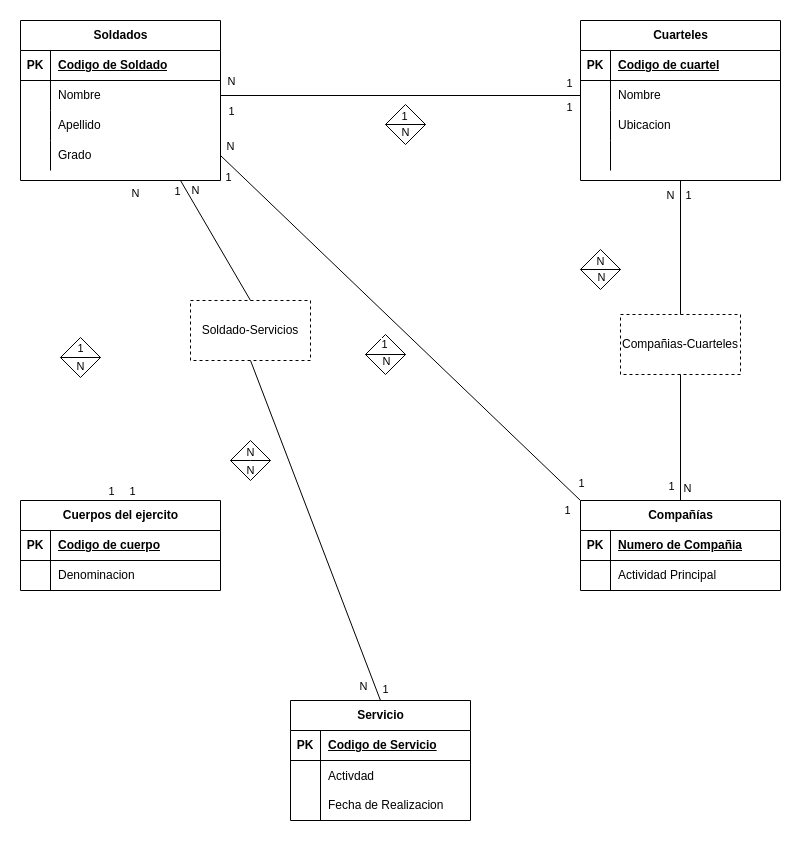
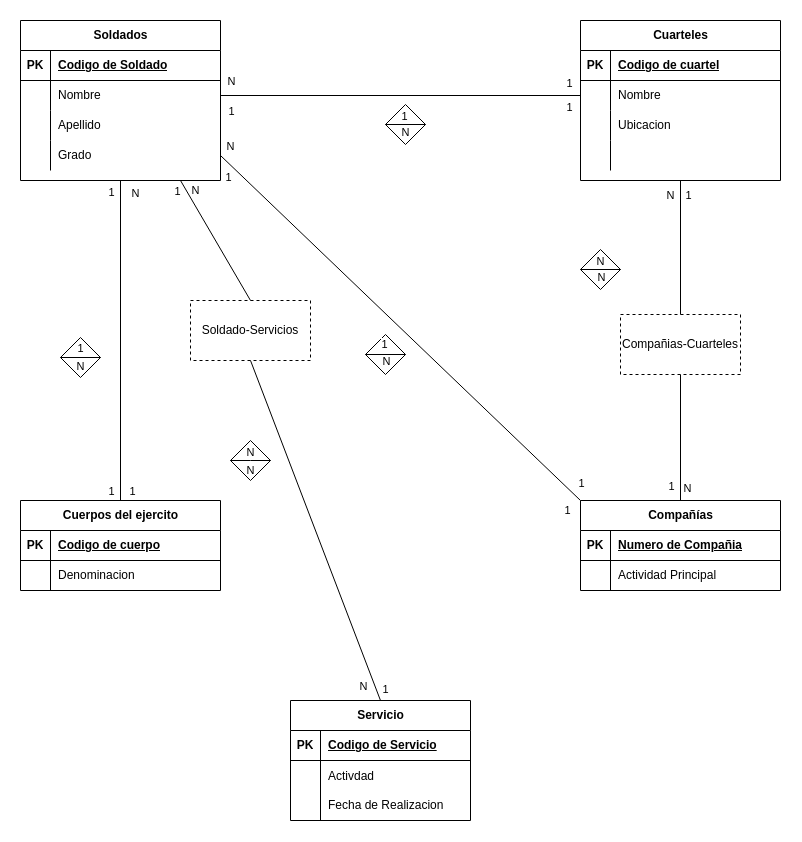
none -> (121, 342)
